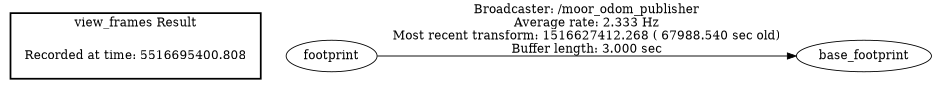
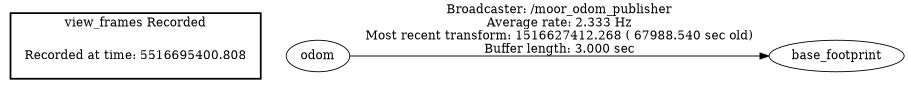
(136, 23) -> (136, 23)
(332, 56) -> (318, 56)
